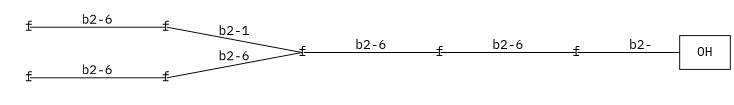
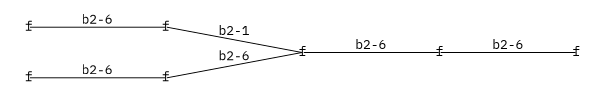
(705, 52) -> none
